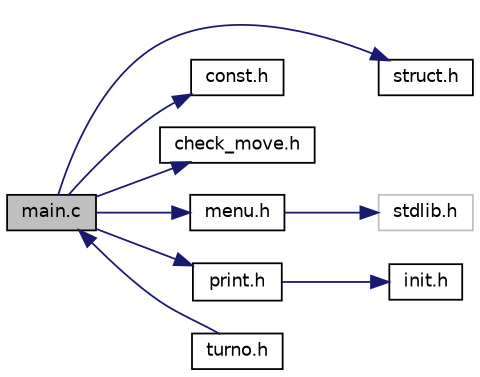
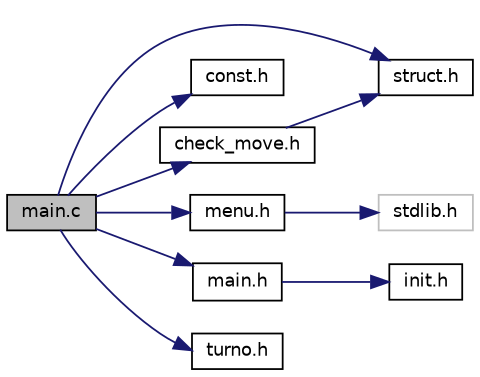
none -> (324, 114)
(237, 282) -> (237, 282)
(151, 295) -> (112, 293)
